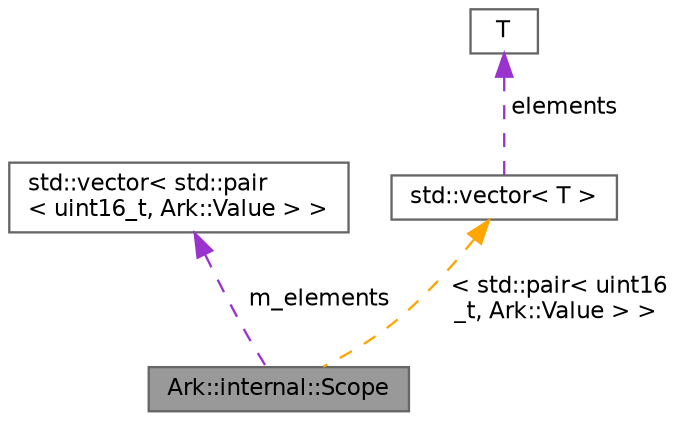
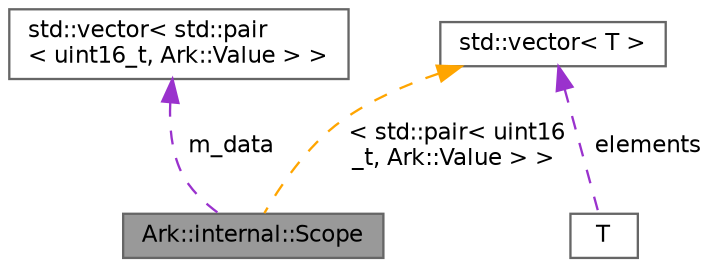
(504, 126) -> (582, 151)
(316, 300) -> (228, 146)
